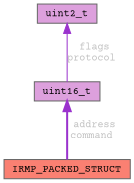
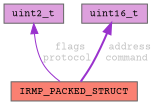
(67, 58) -> (42, 61)
